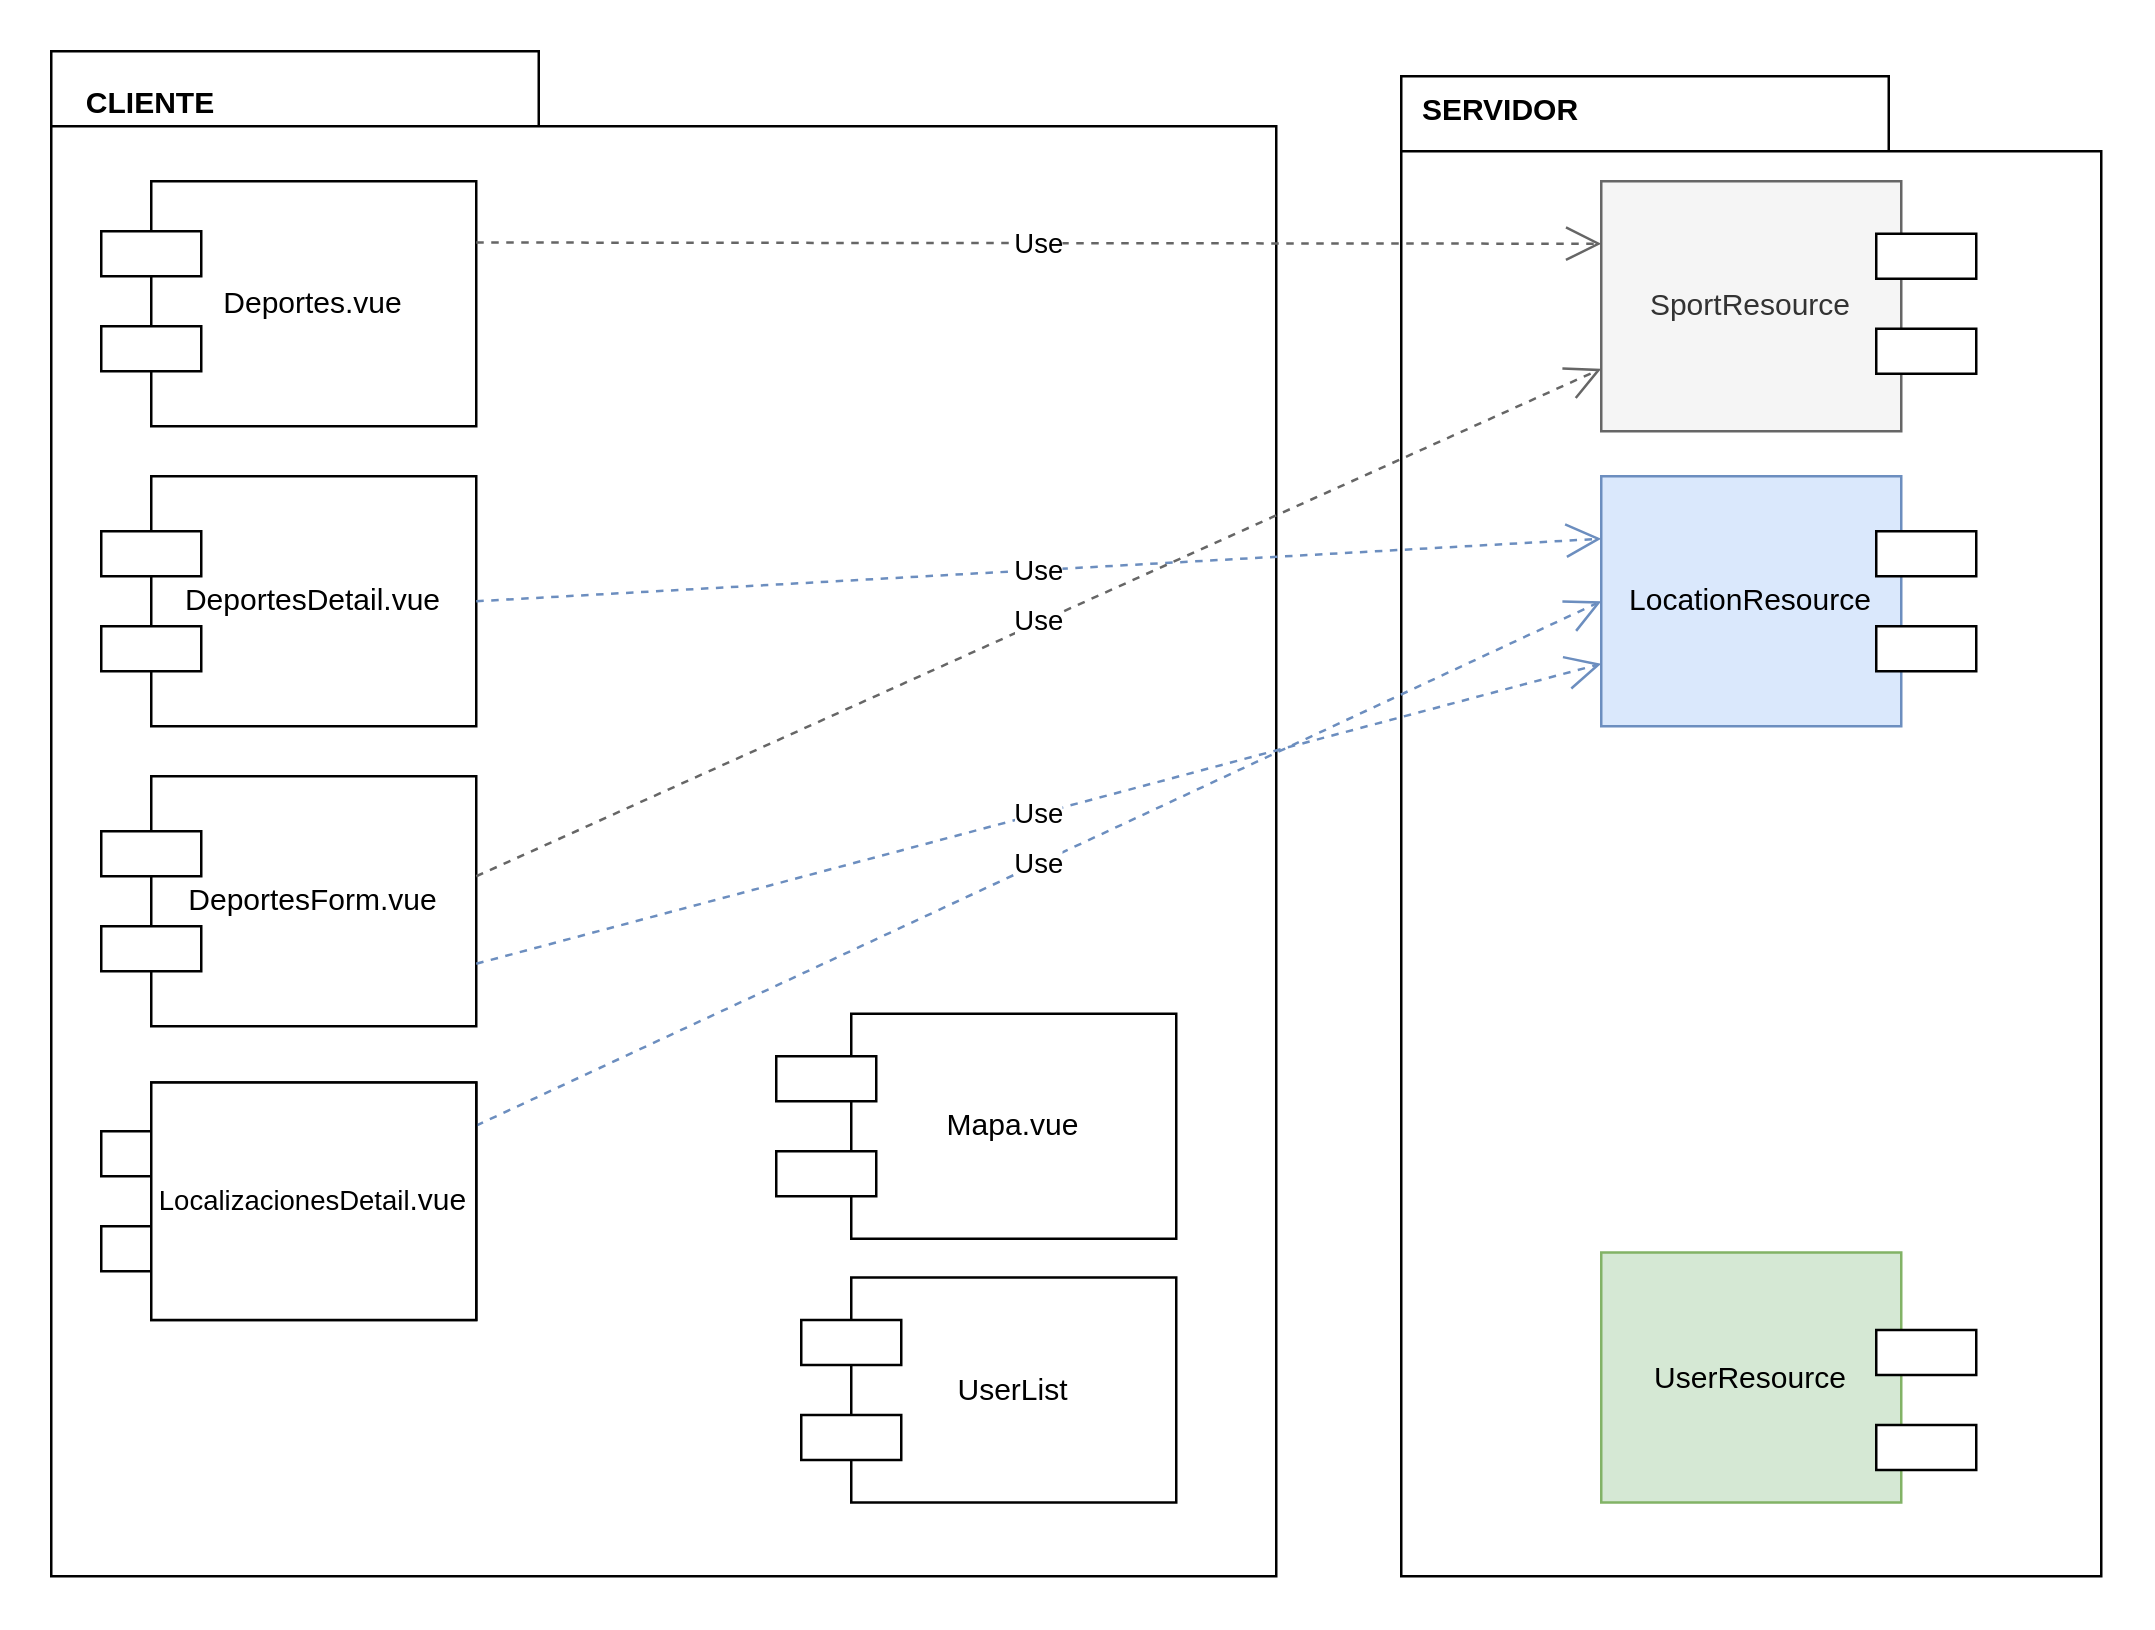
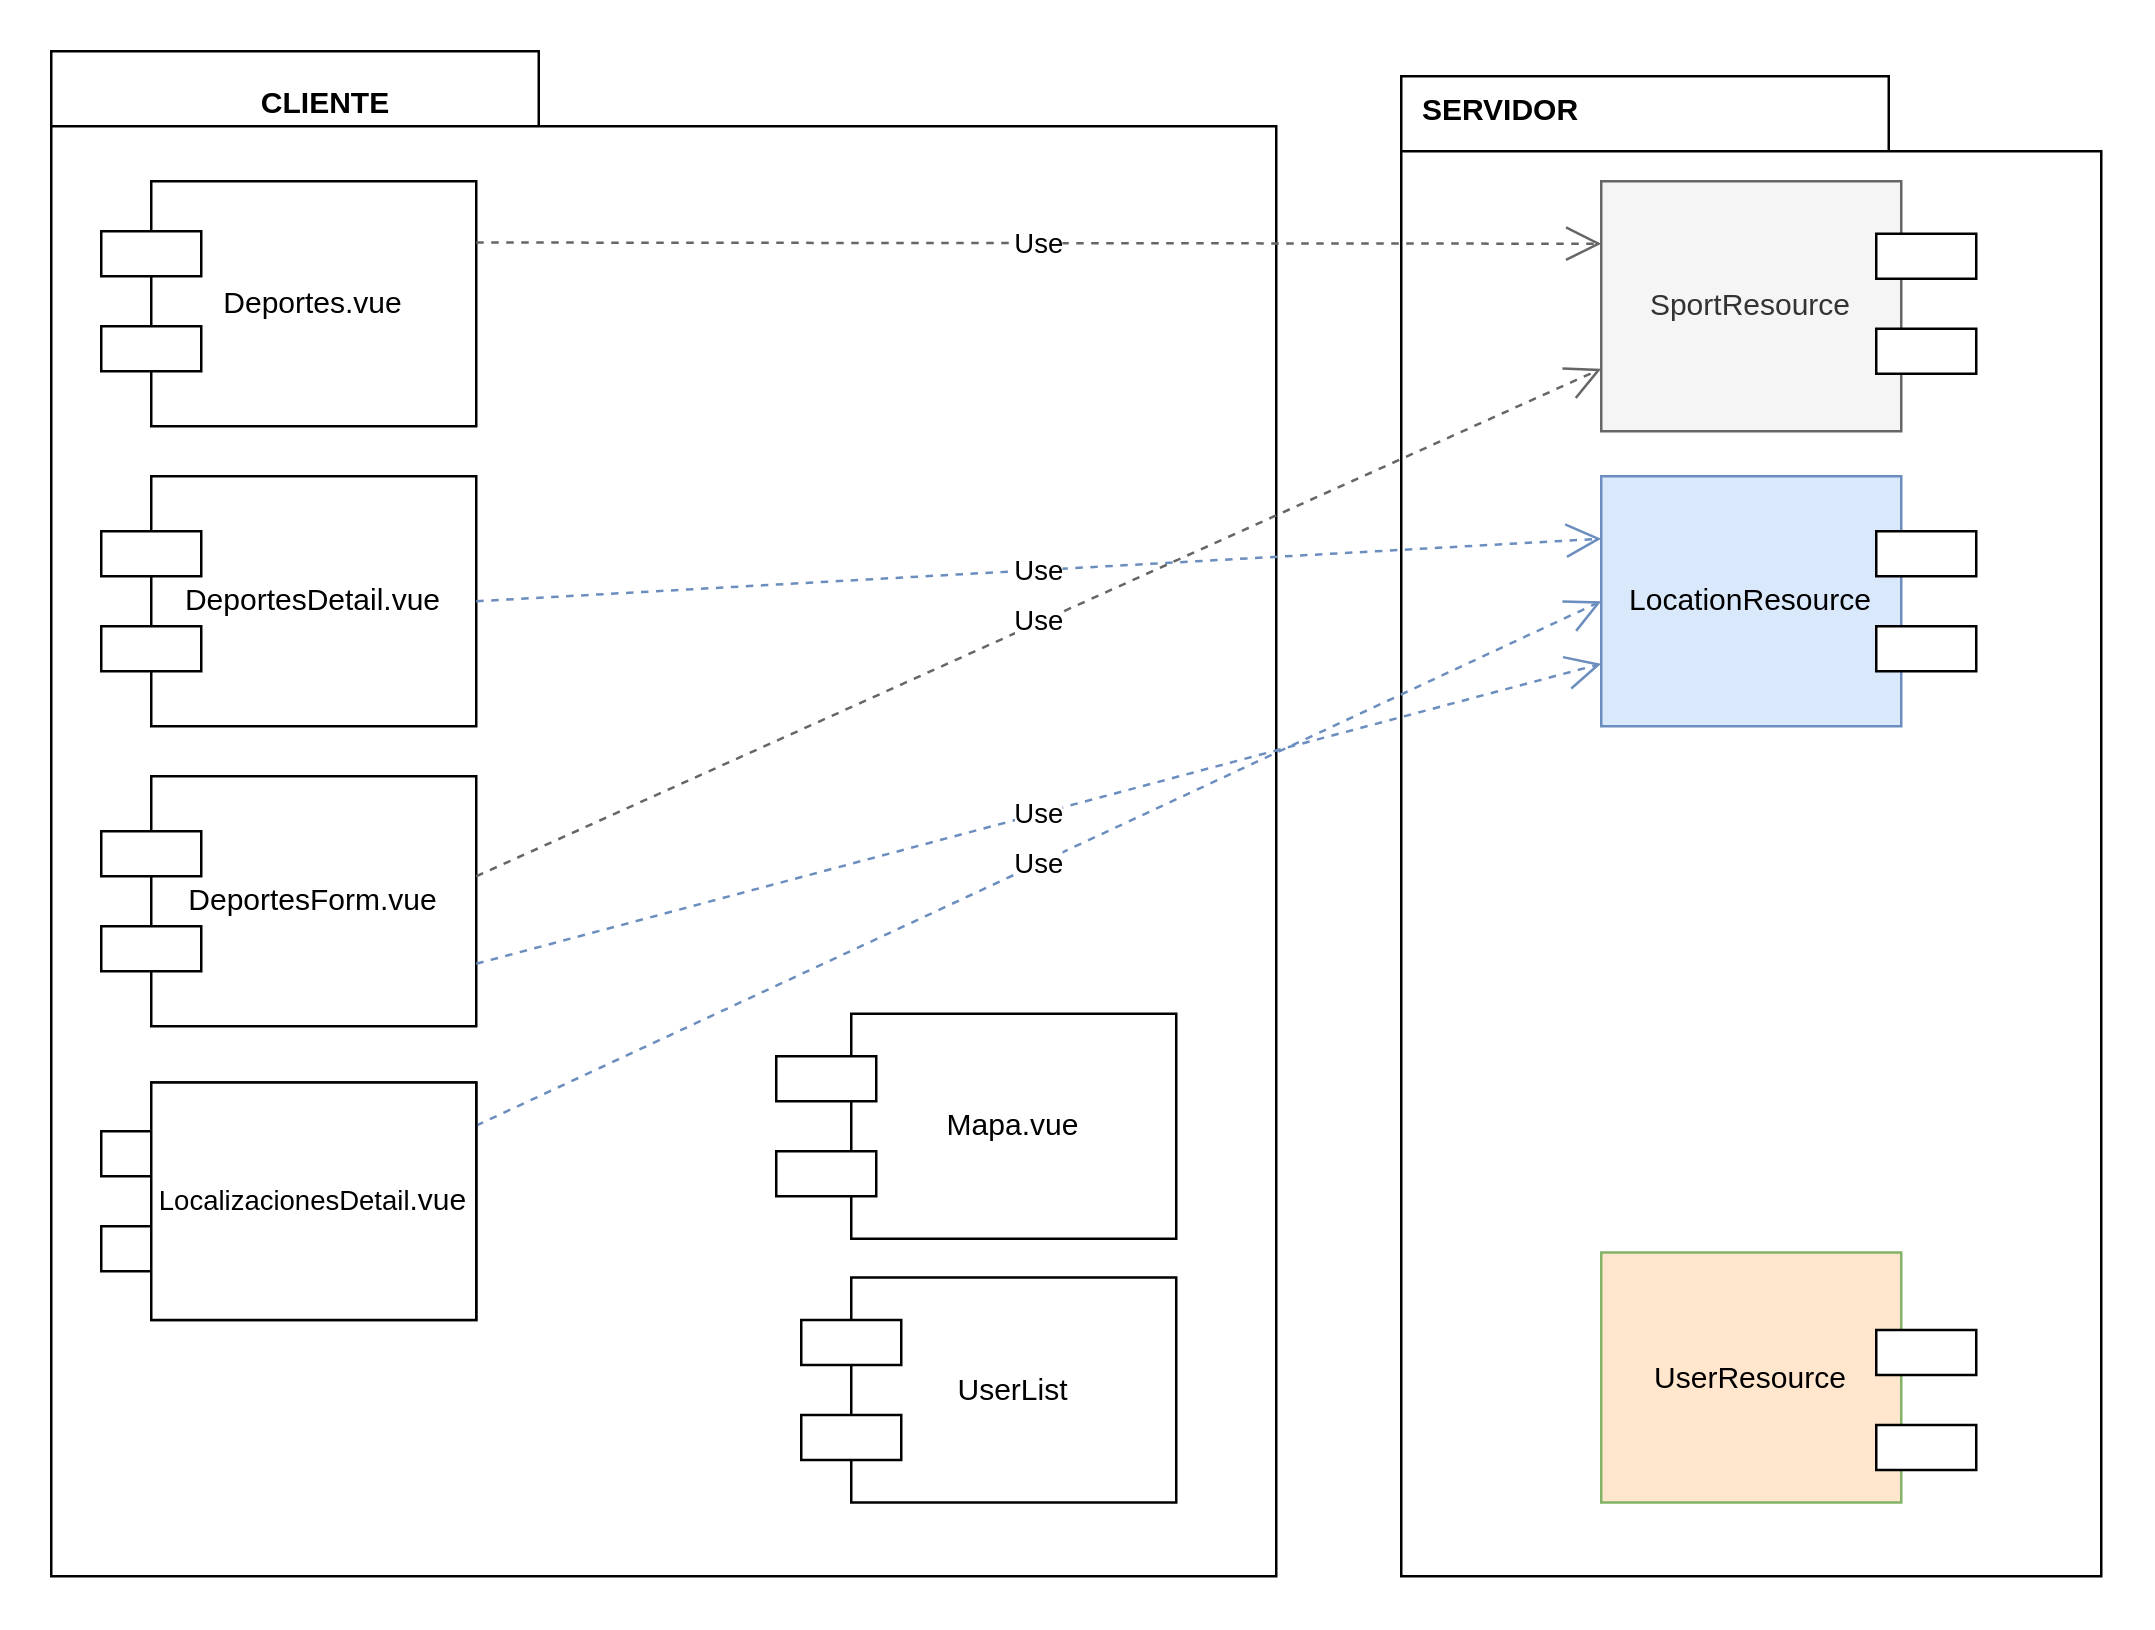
(151, 101) -> (326, 101)
(1751, 1378) -> (1751, 1378)
